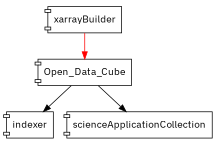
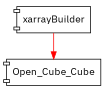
(85, 72) -> (54, 72)
(30, 125) -> none
(140, 125) -> none
